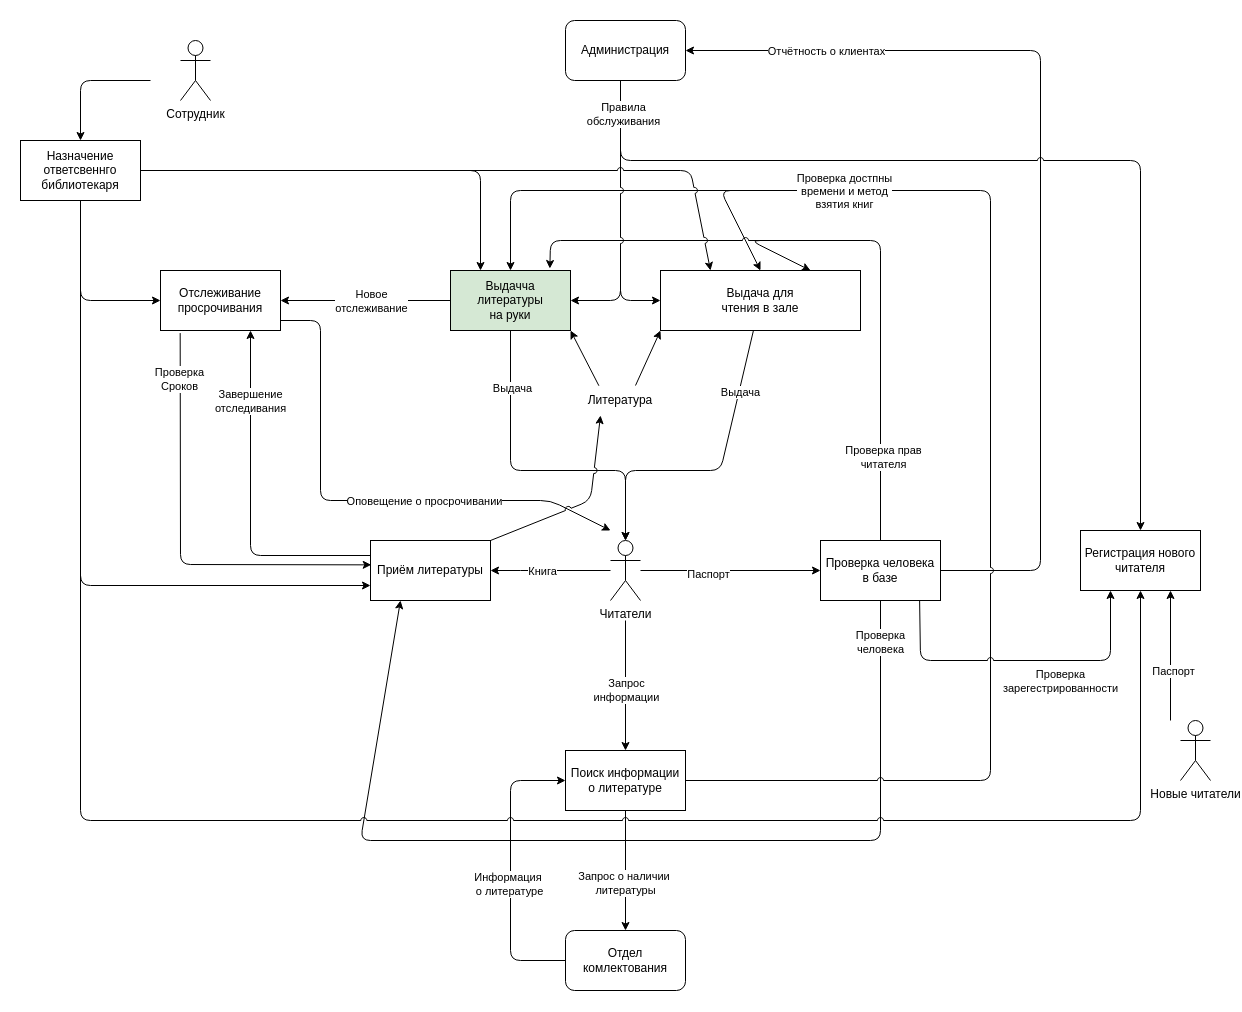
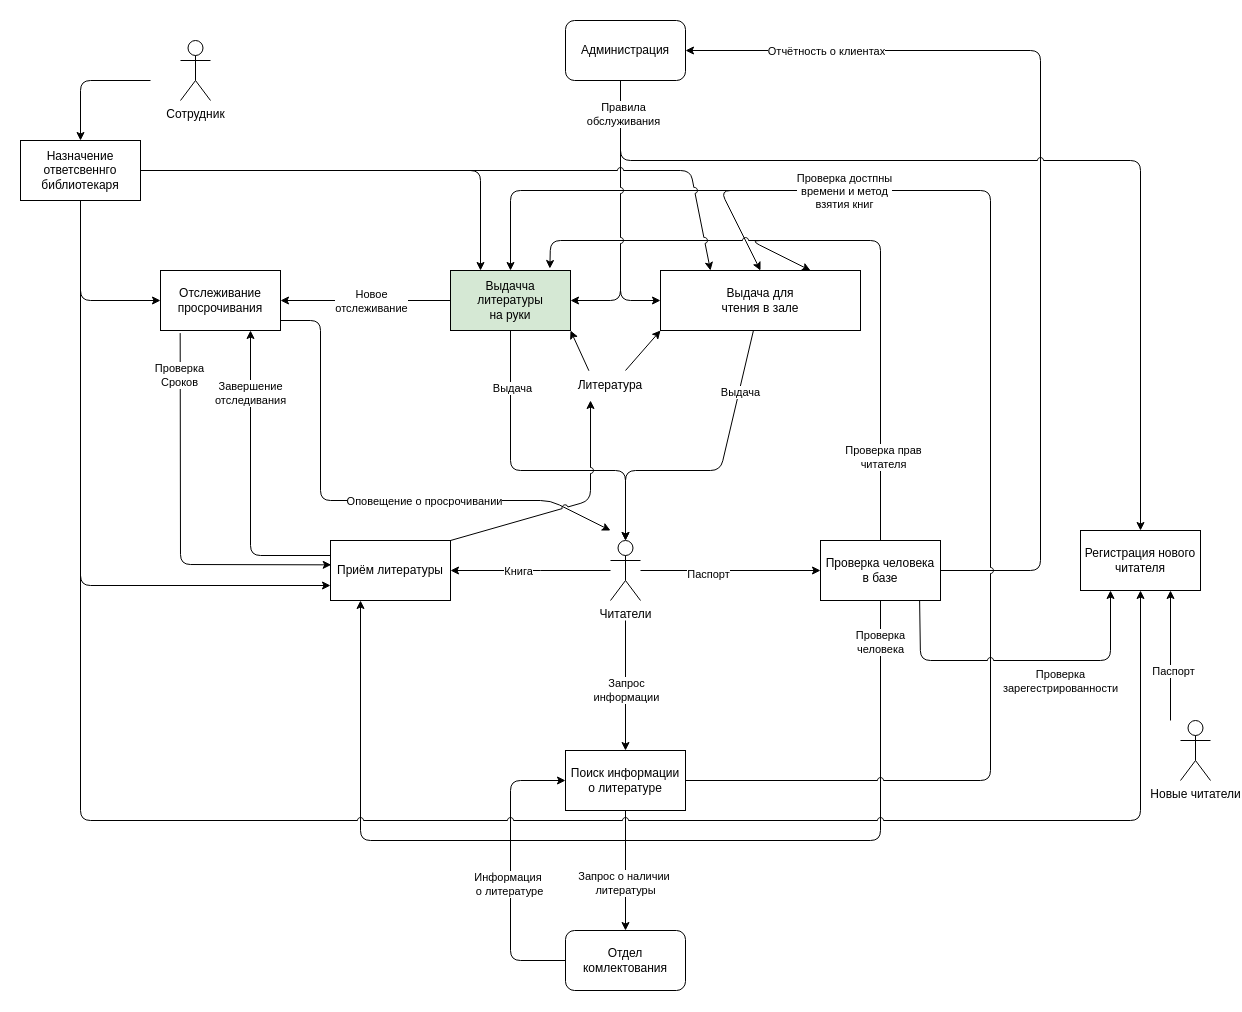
(621, 401) -> (611, 386)
(431, 571) -> (391, 571)
